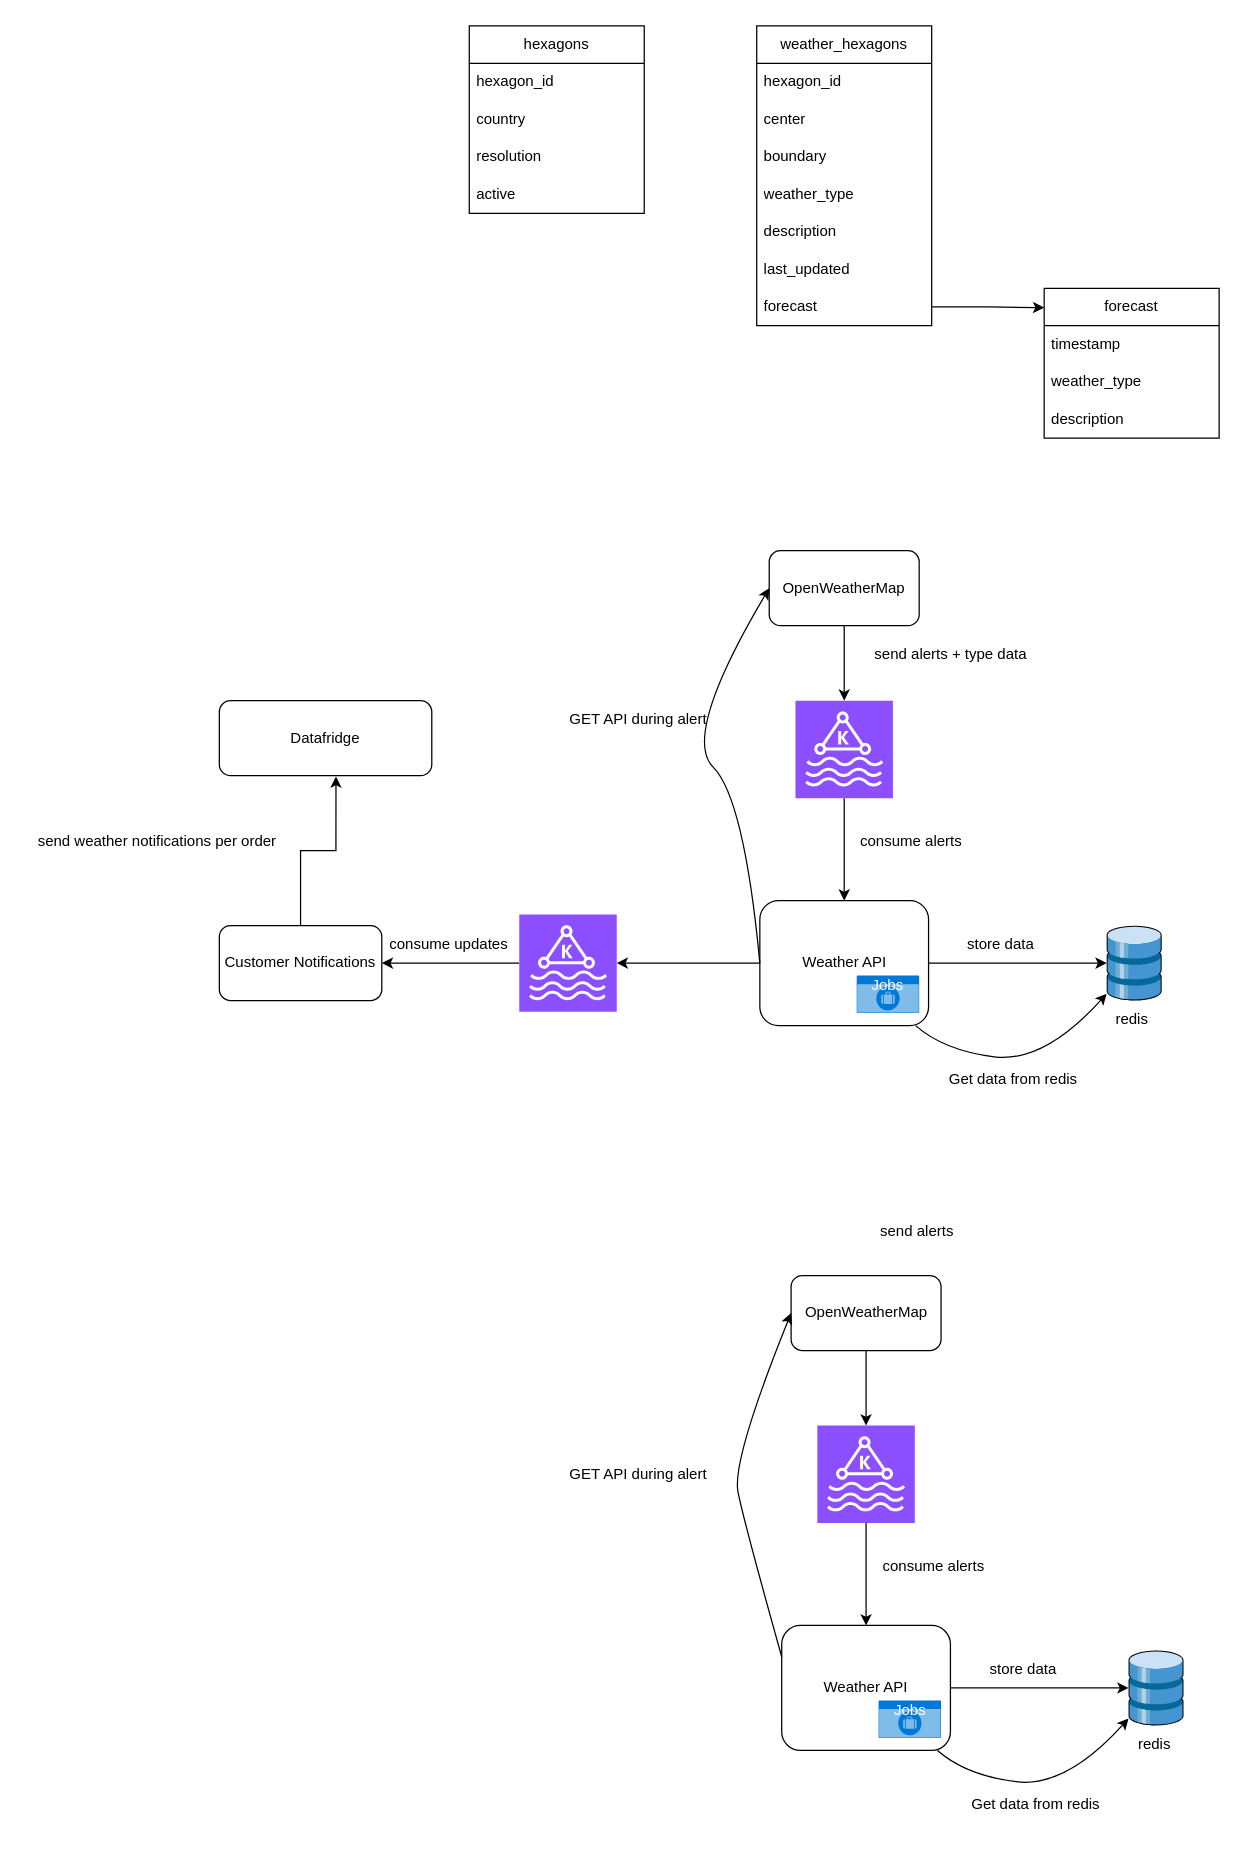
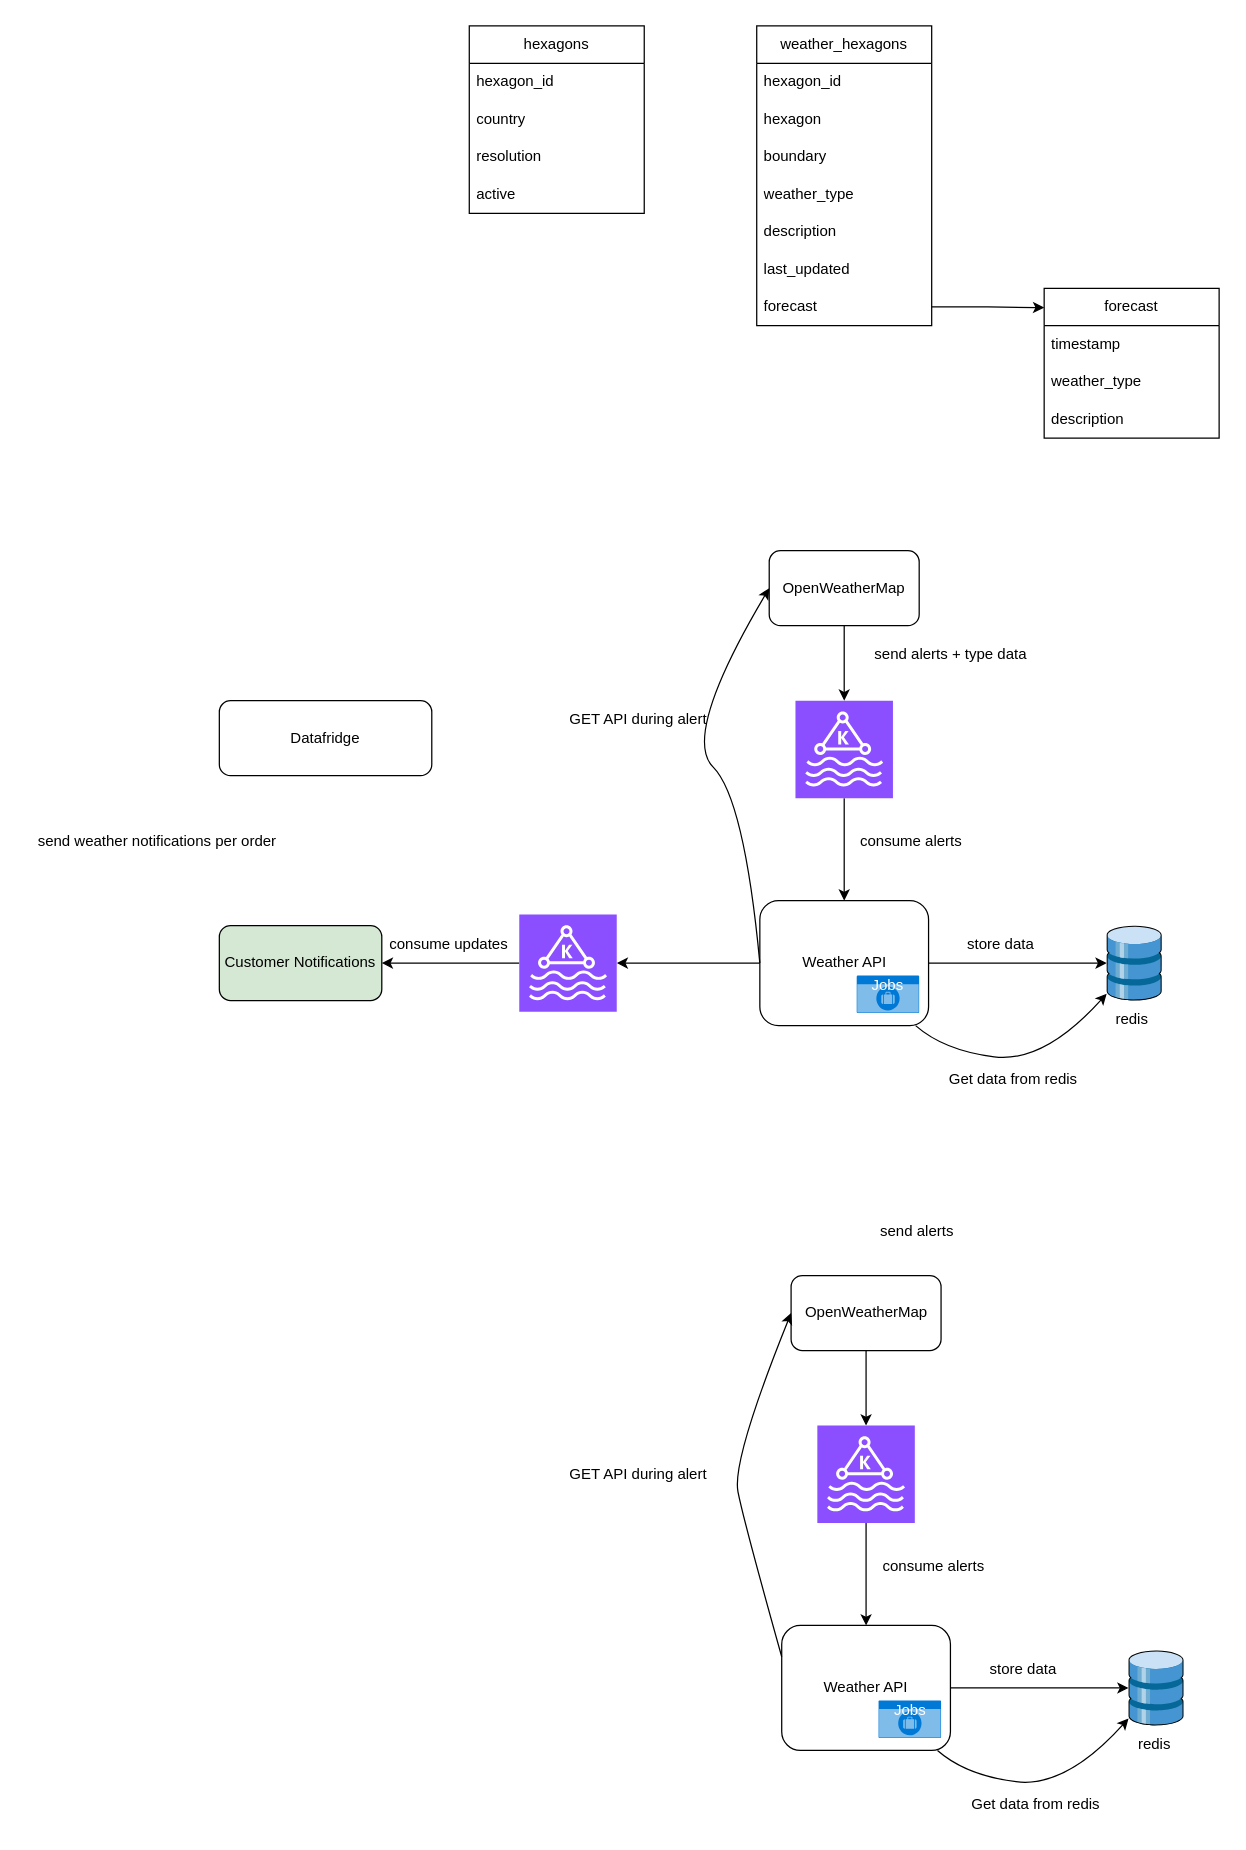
(790, 119) -> (794, 119)
(314, 851) -> none
(301, 963) -> (301, 963)
